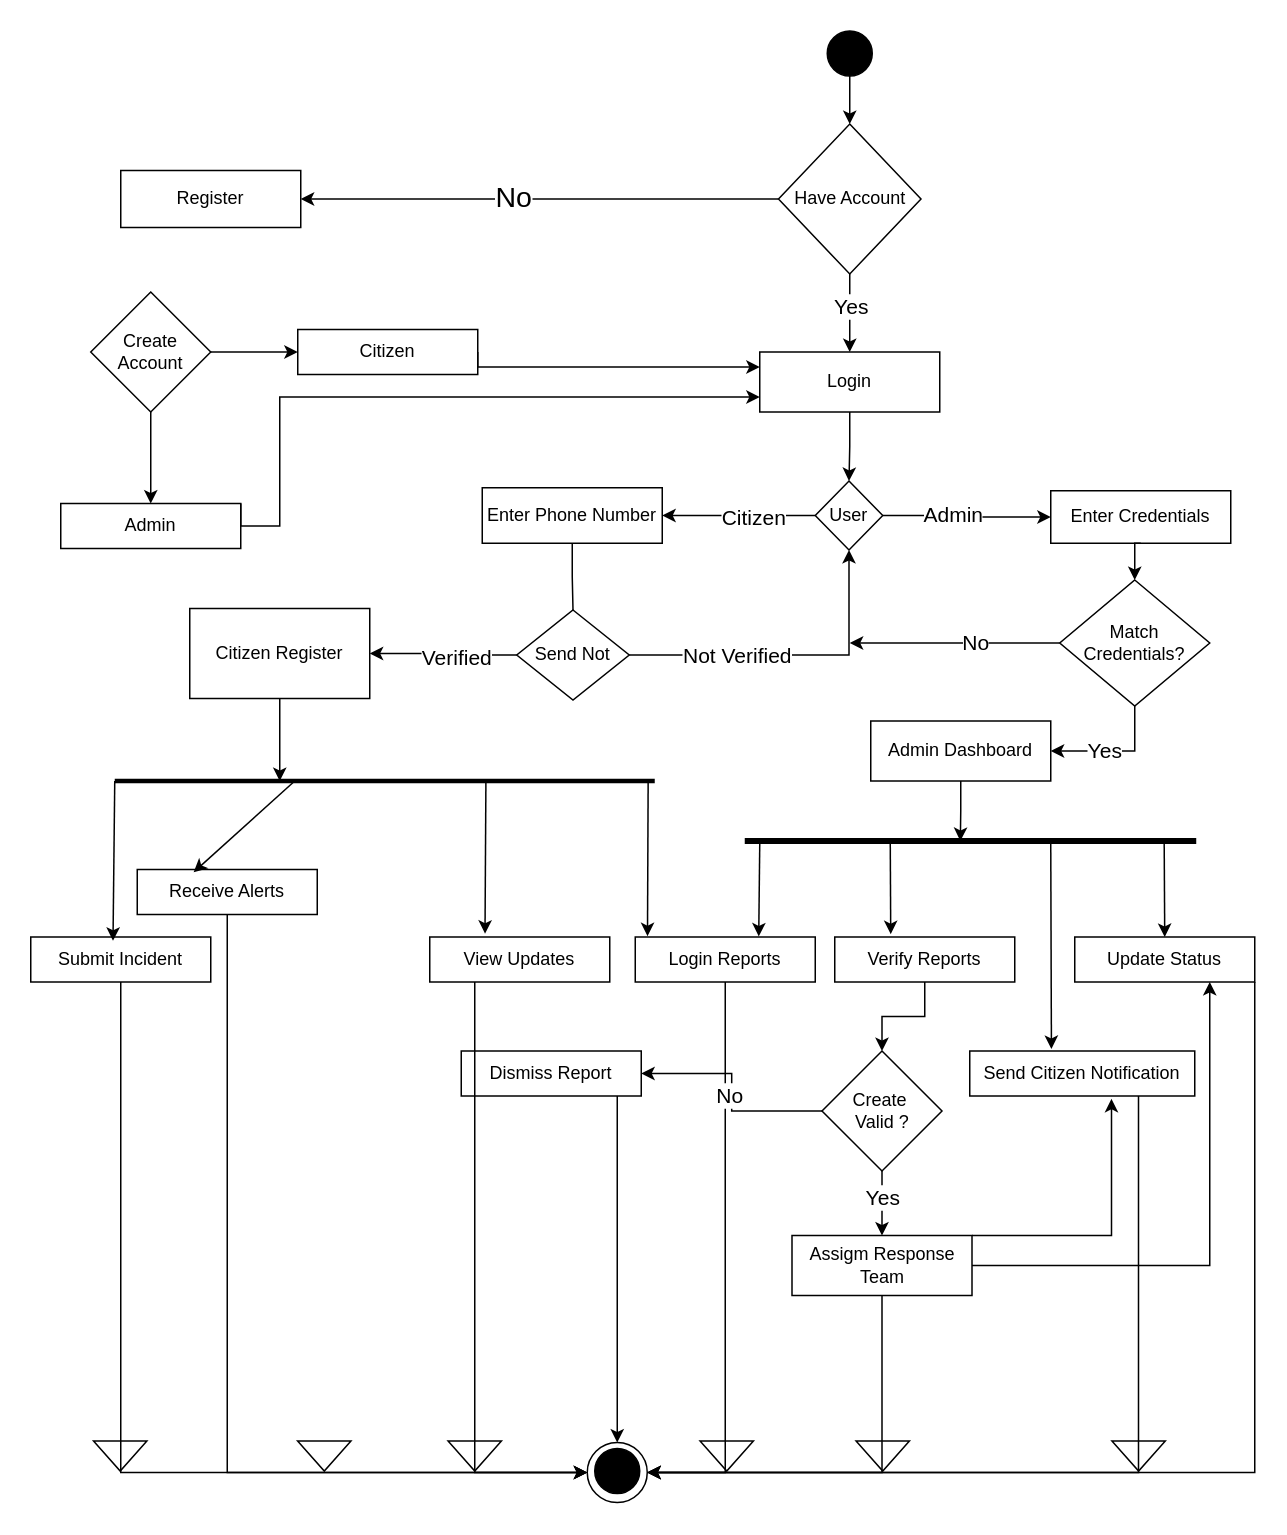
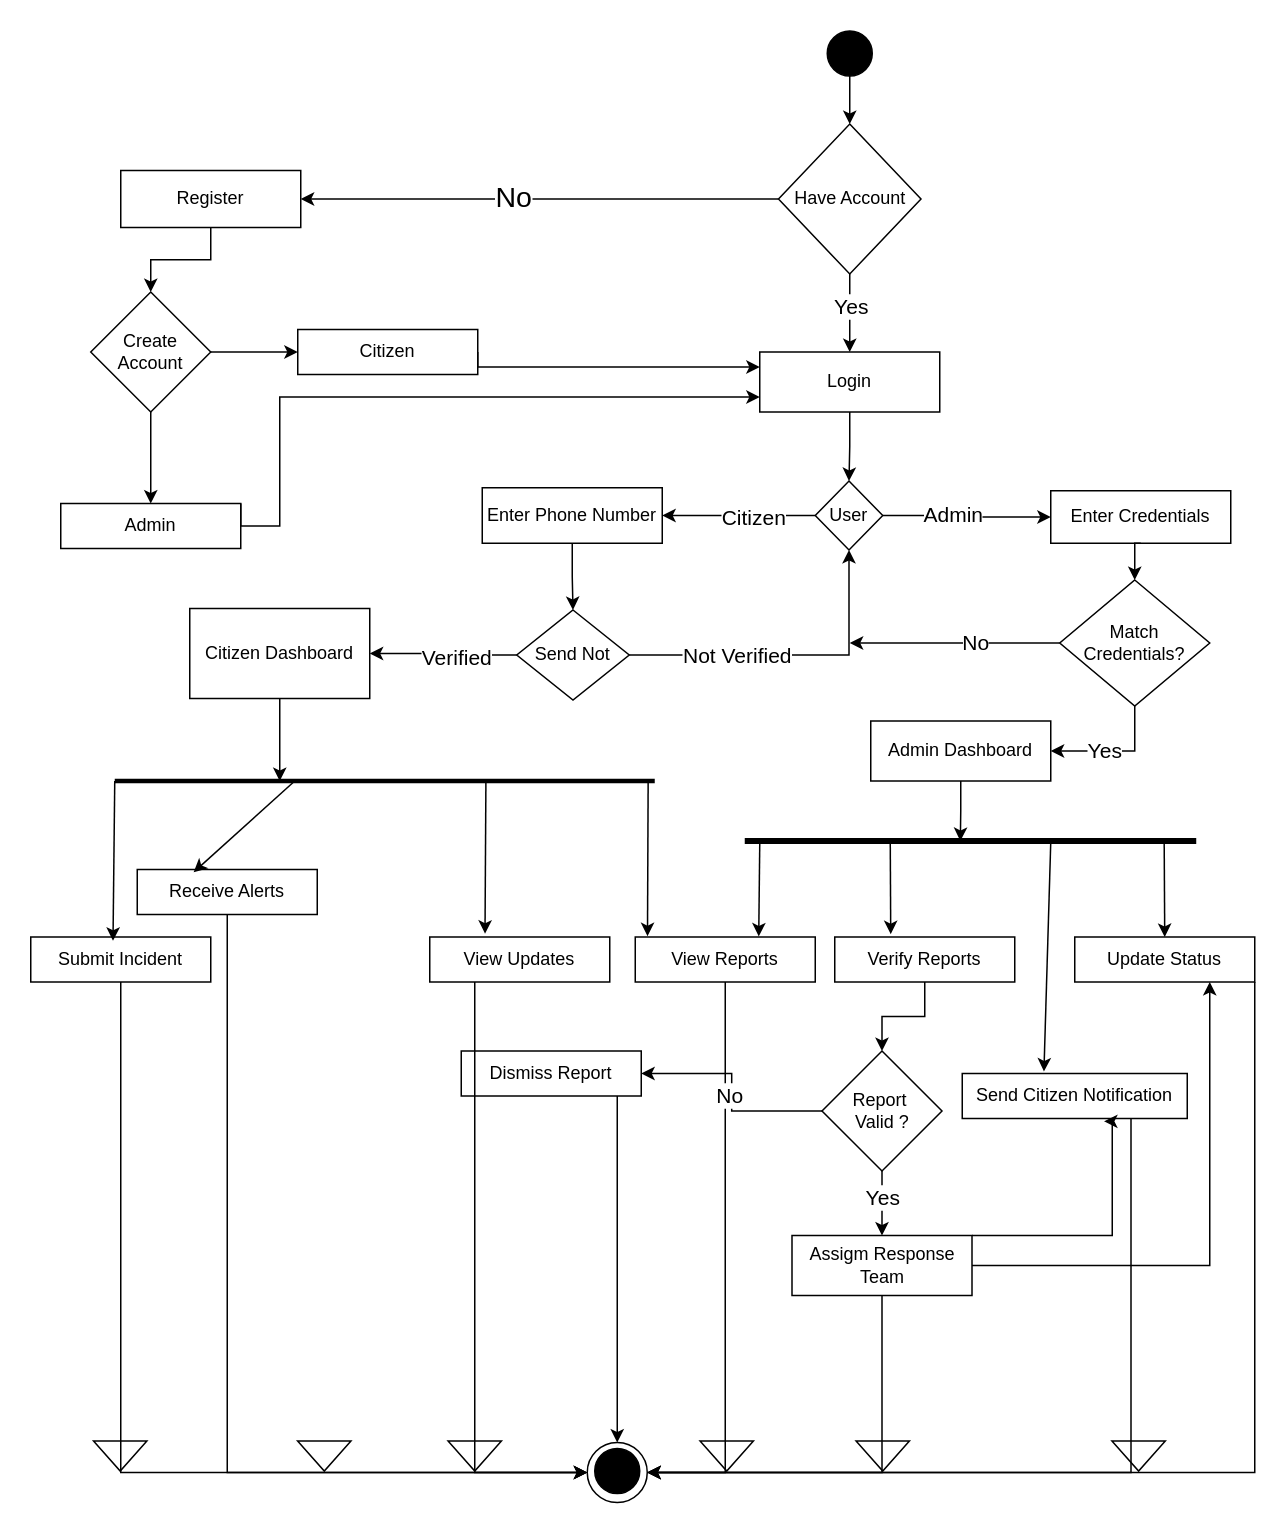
none -> (186, 260)
(573, 602) -> (573, 598)
(280, 653) -> (280, 653)
(725, 959) -> (725, 959)
(1082, 1073) -> (1075, 1096)
(883, 1111) -> (883, 1111)
